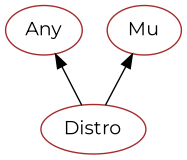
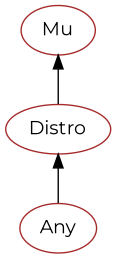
(72, 86) -> (58, 185)
